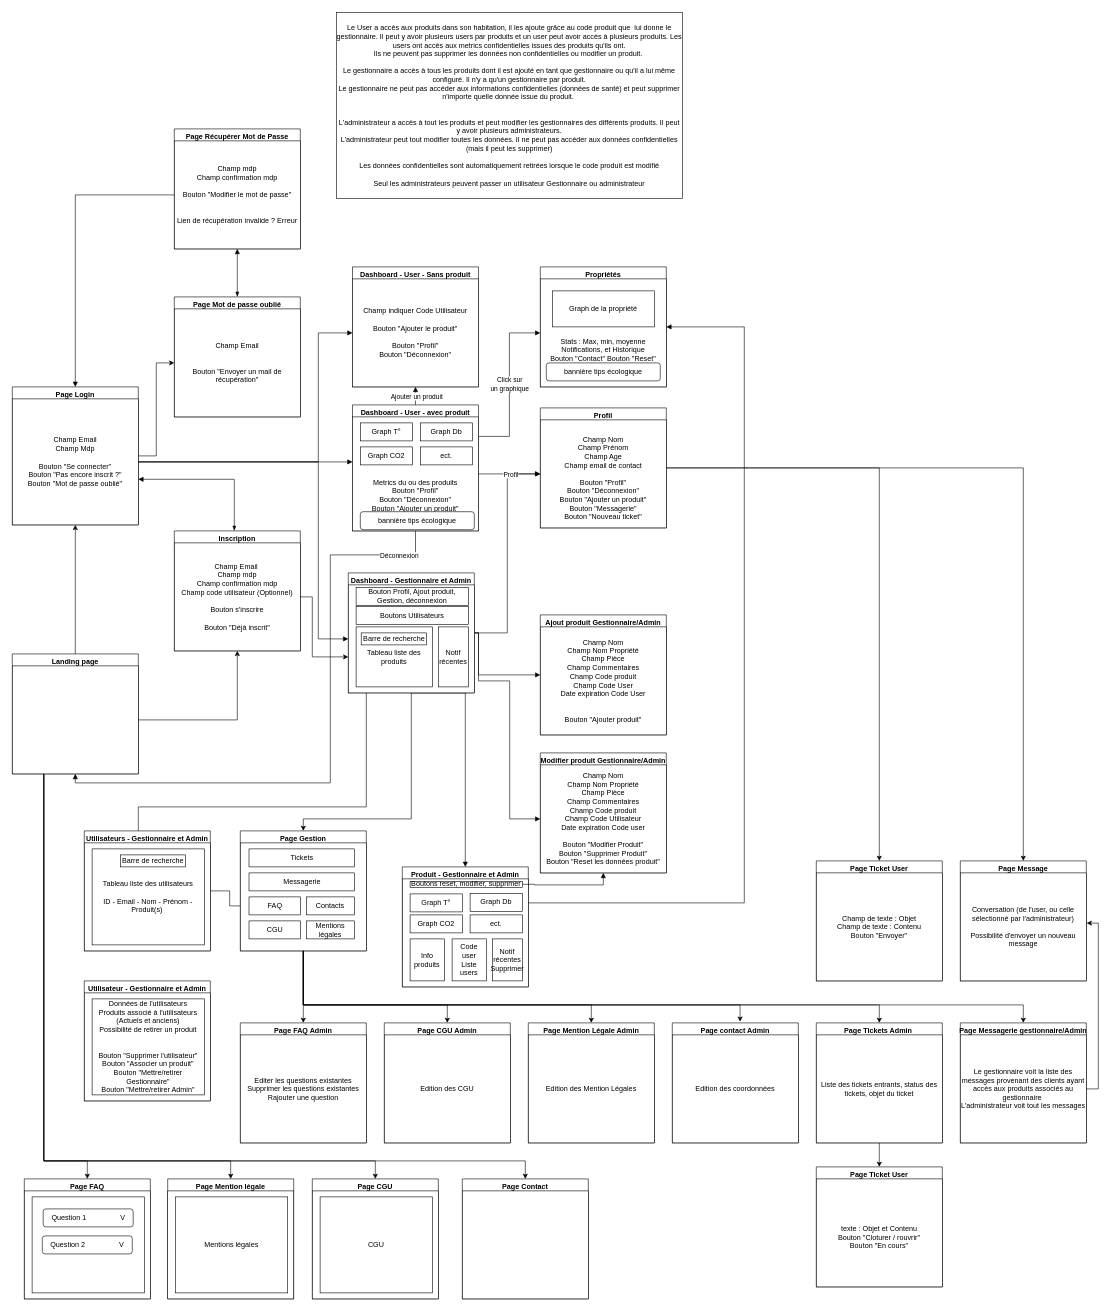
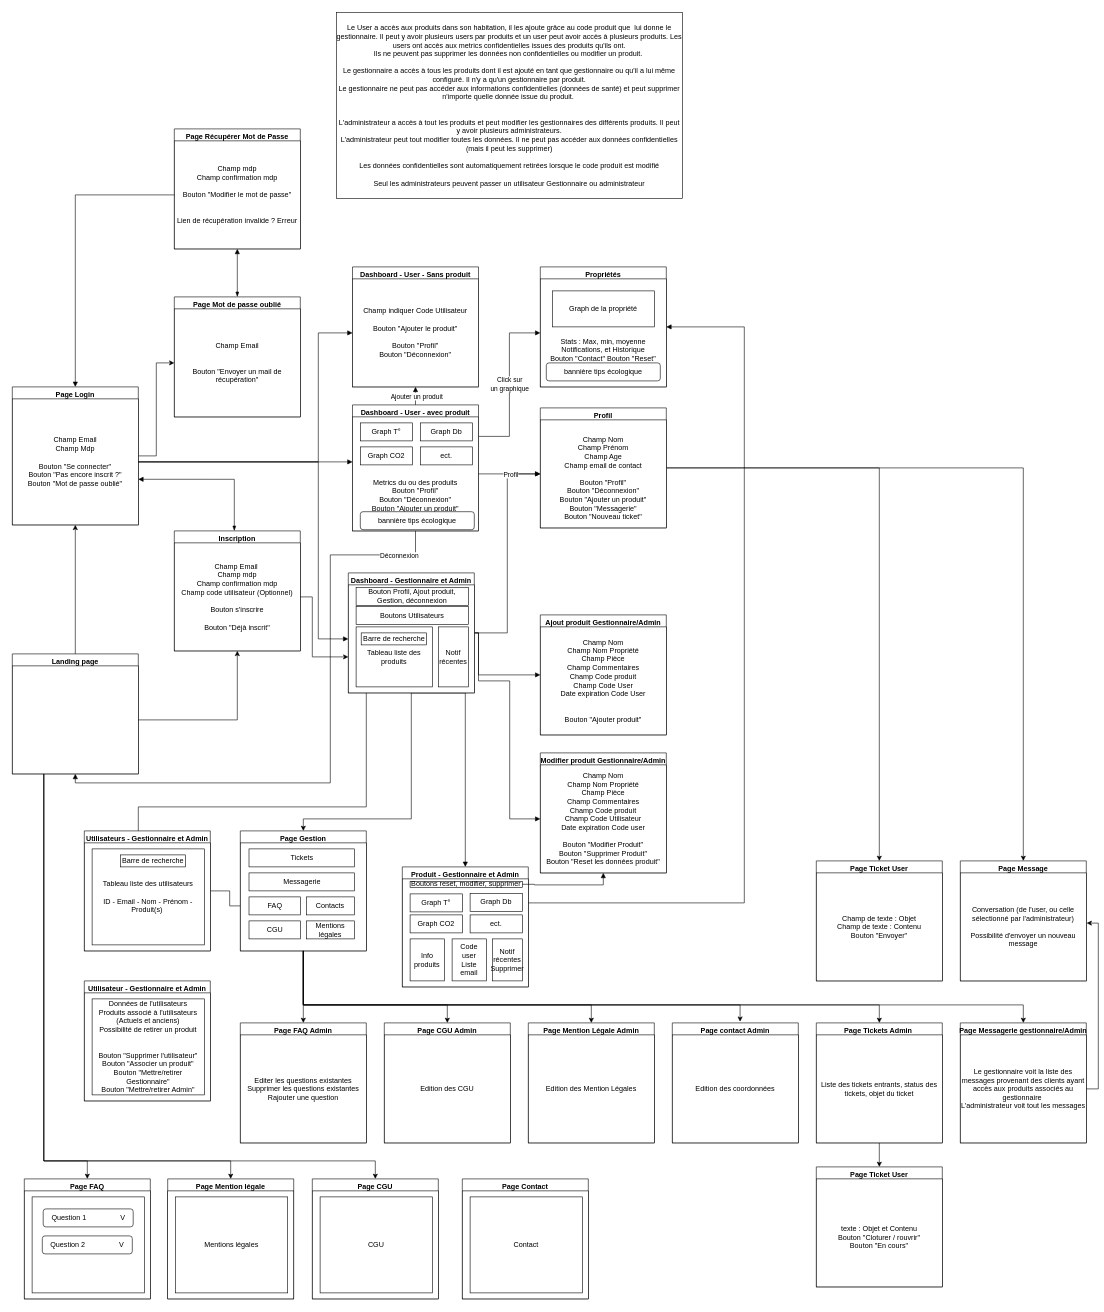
(469, 960) -> (469, 960)
(525, 1161) -> none
none -> (526, 1245)
